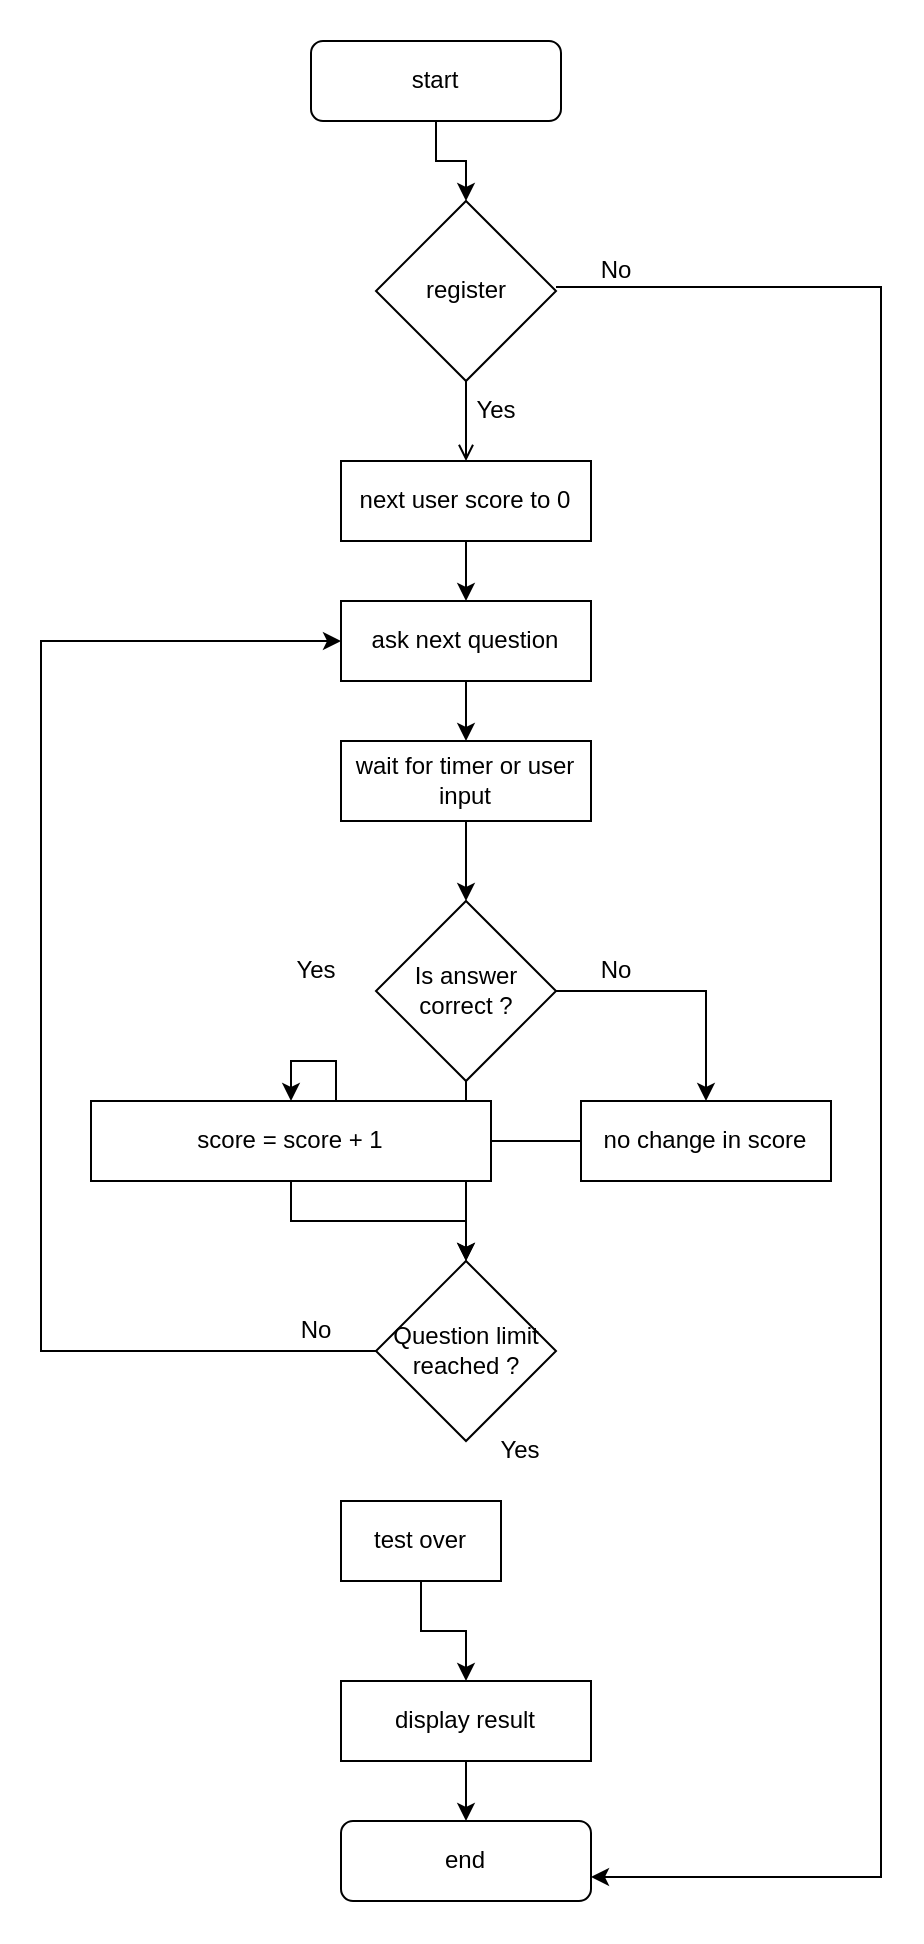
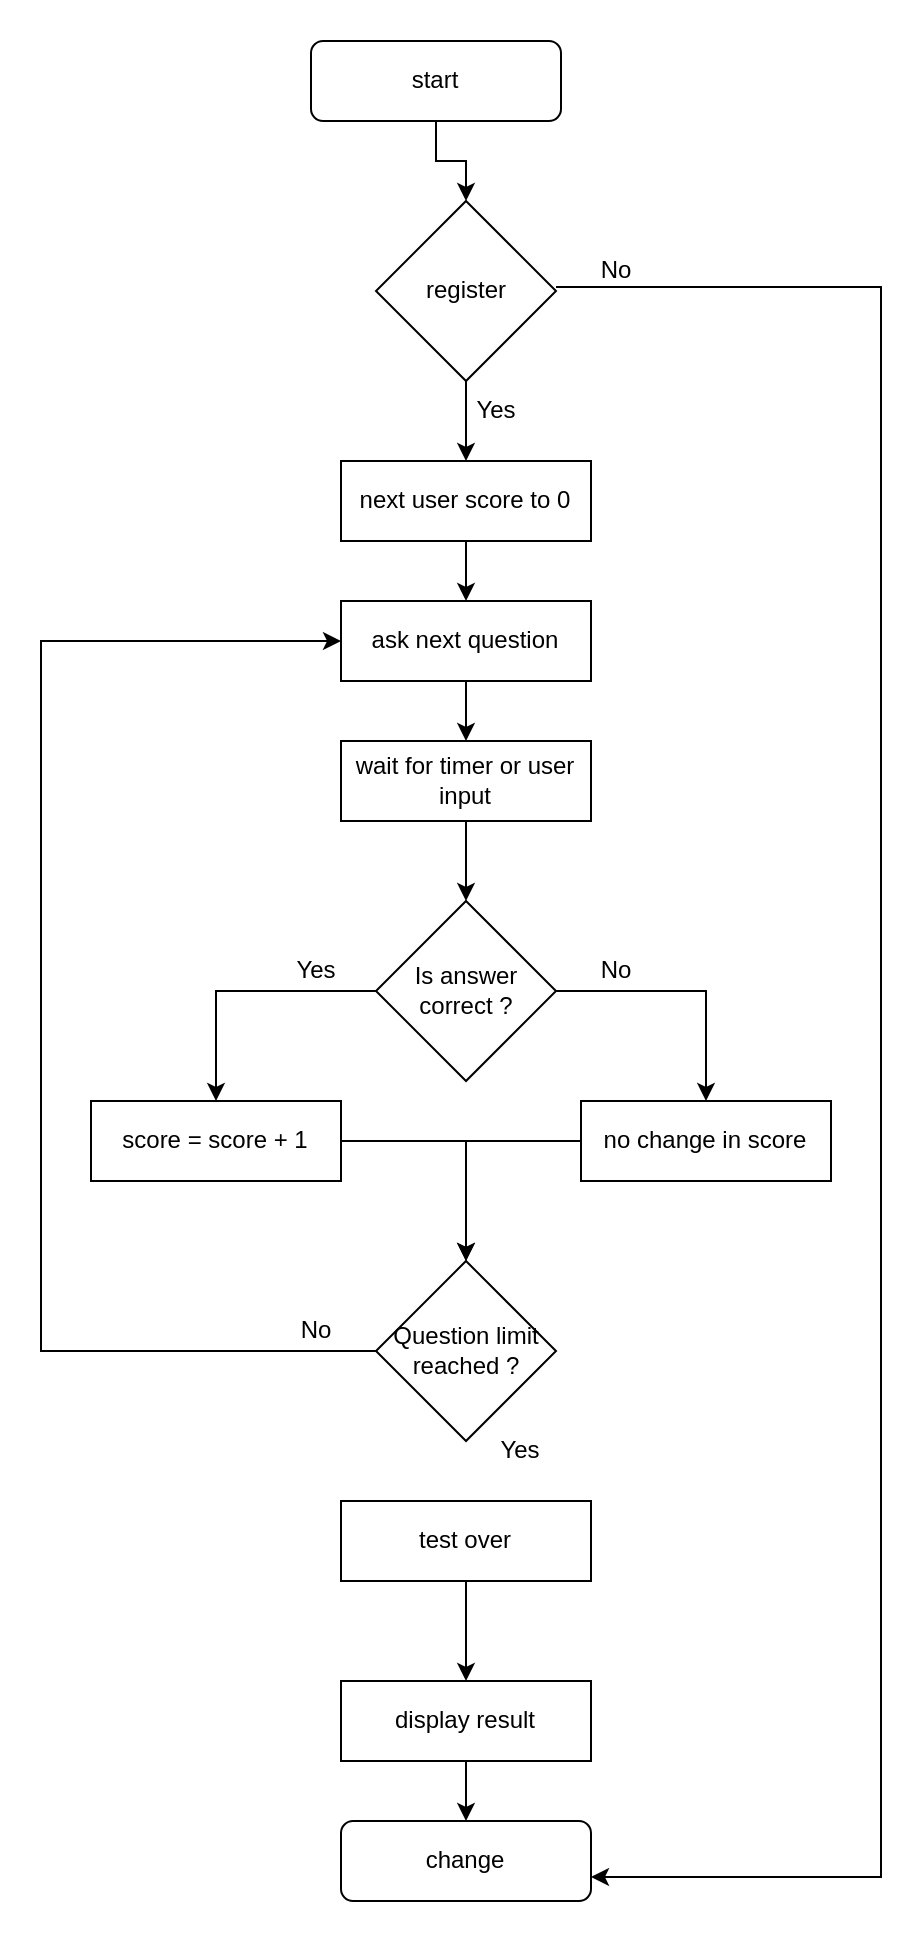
(466, 448) -> (466, 446)
(291, 1141) -> (216, 1141)
(421, 1541) -> (466, 1541)
(466, 1861) -> (466, 1861)
